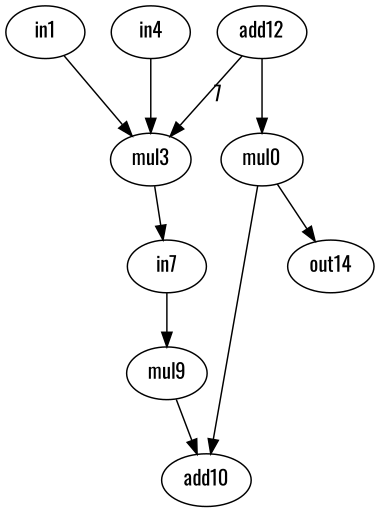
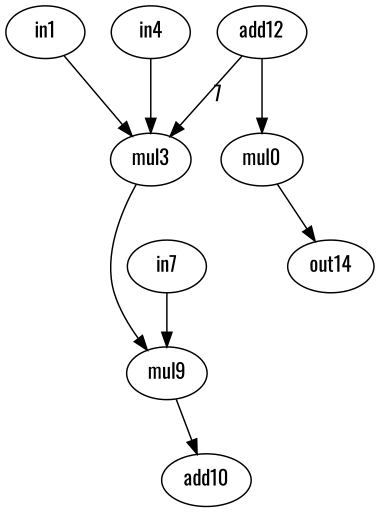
(158, 206) -> (111, 262)
(235, 313) -> none
